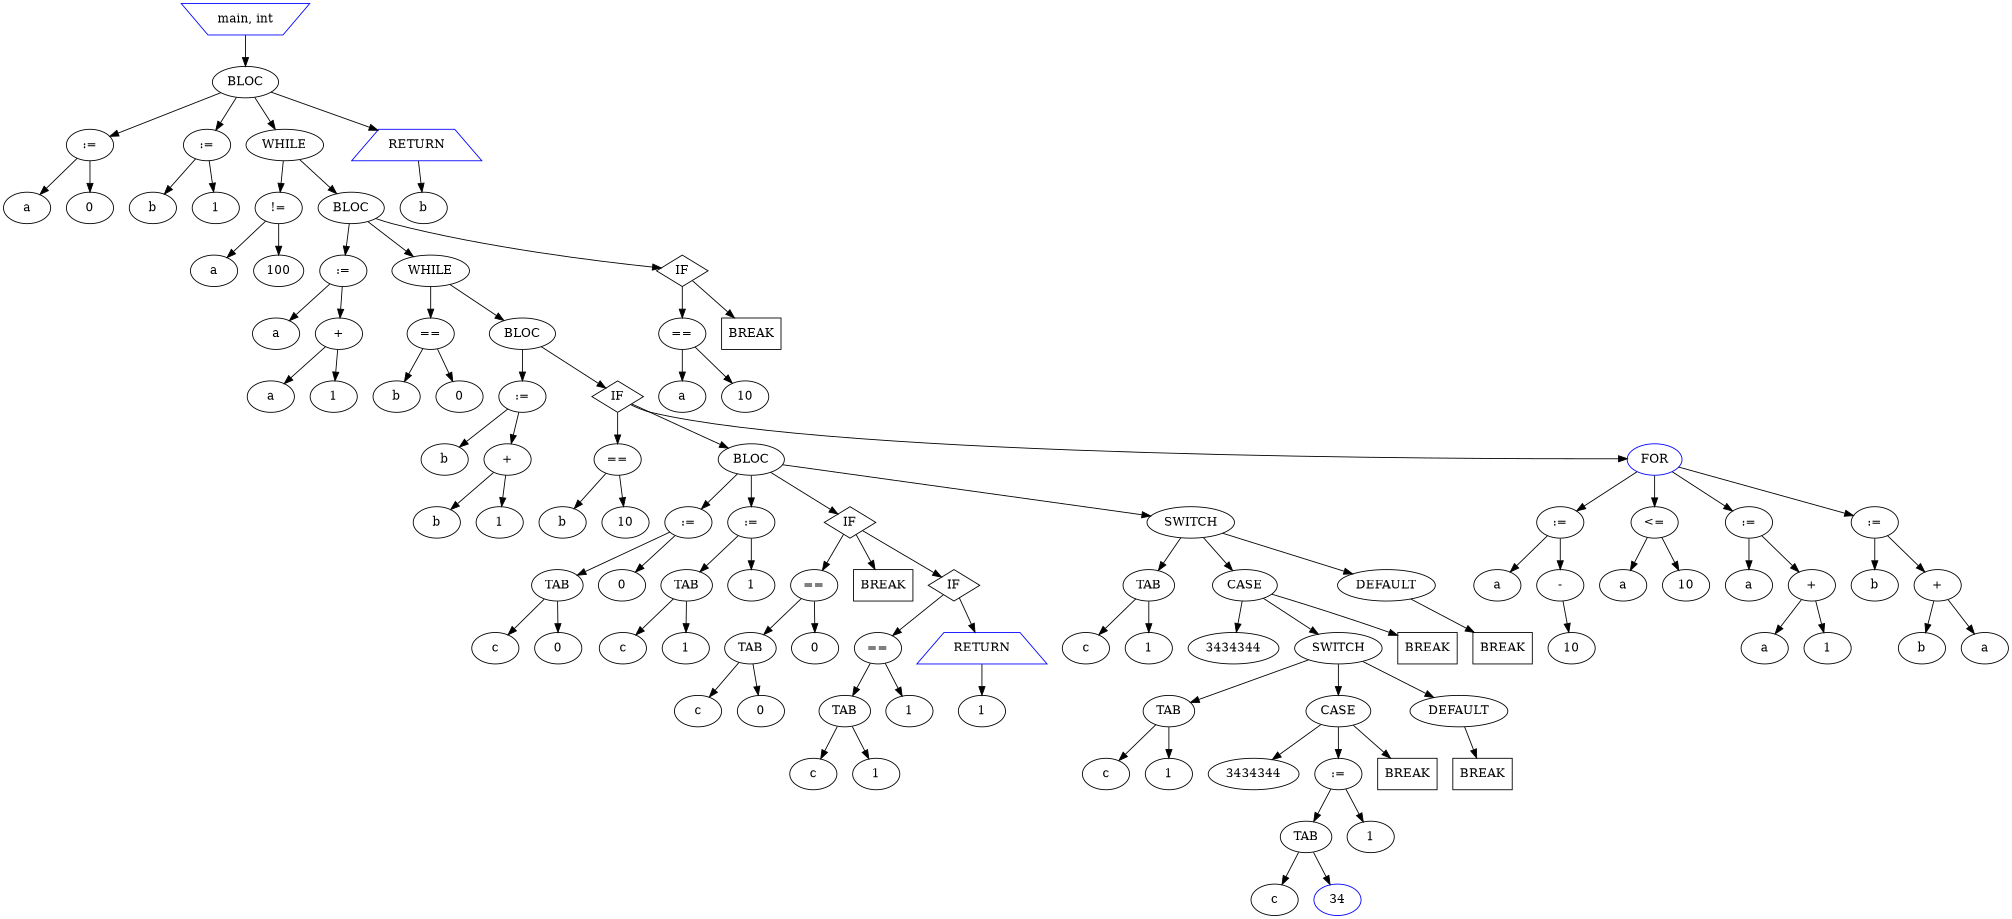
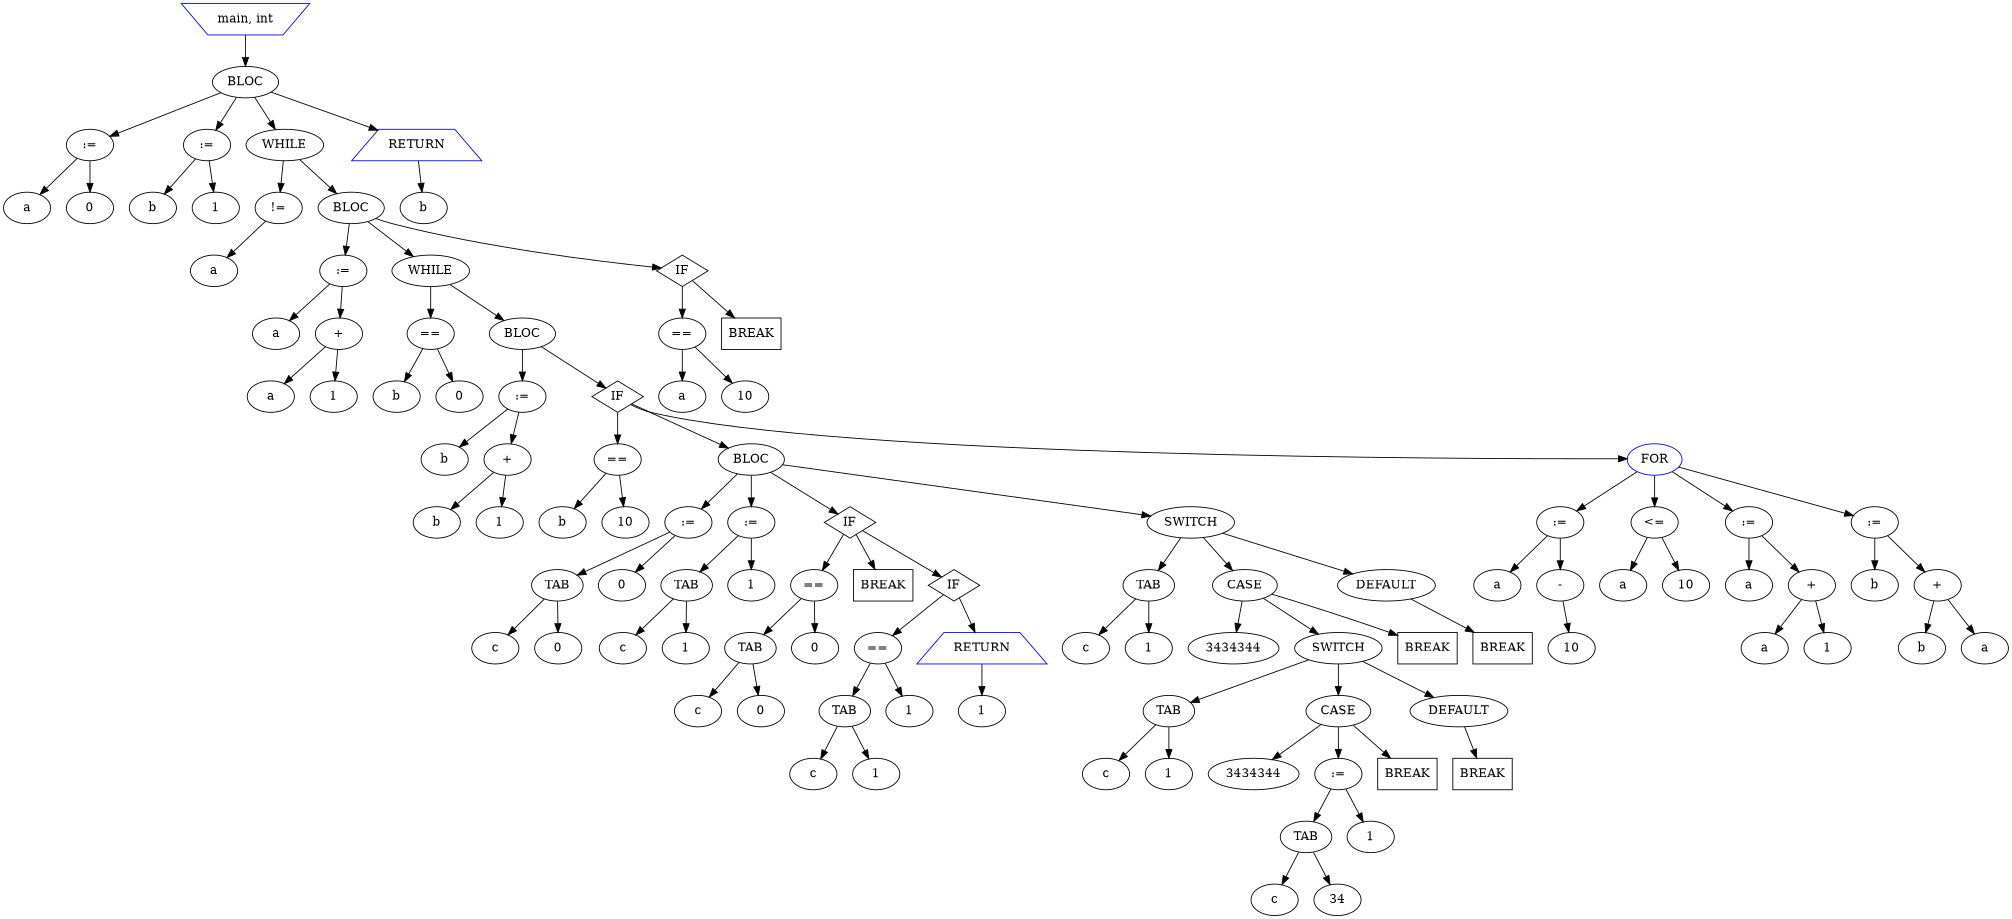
(279, 271) -> none
(1337, 900) -> (1337, 900)
